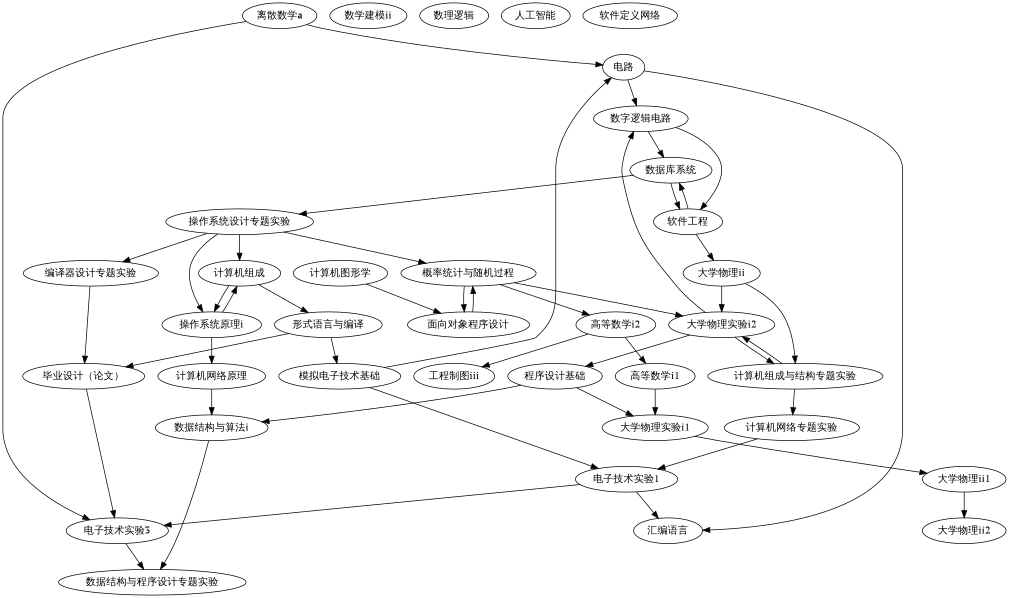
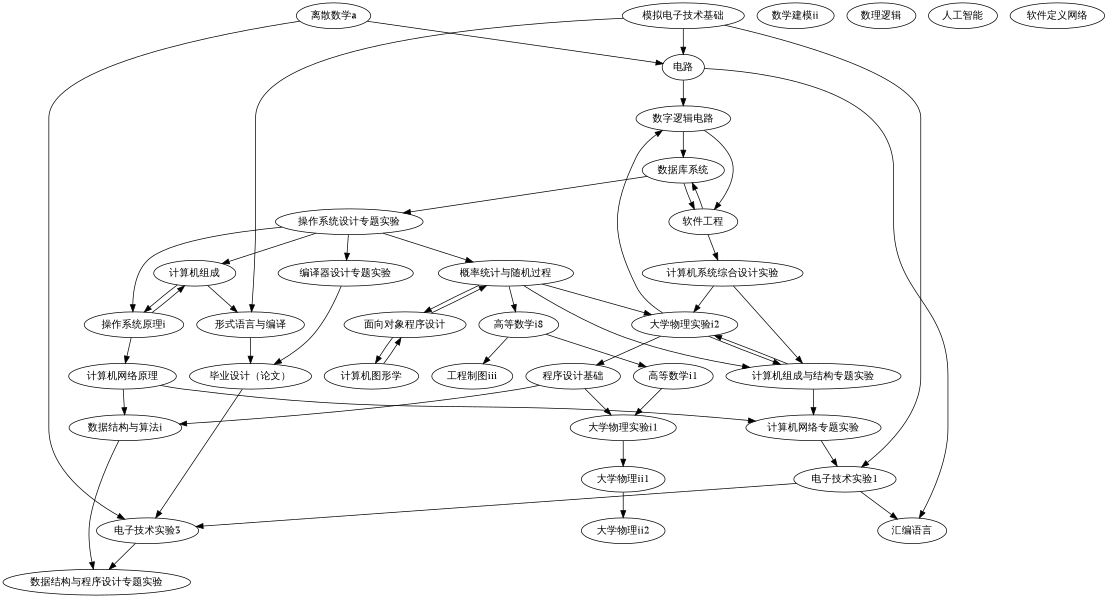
(722, 273) -> (723, 273)
(616, 325) -> (519, 325)
none -> (628, 339)
(333, 347) -> (335, 57)
none -> (386, 347)
none -> (454, 407)
